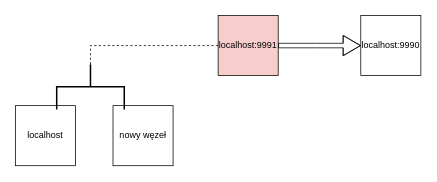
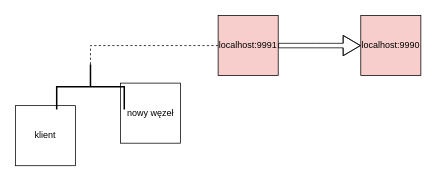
(390, 45) -> (390, 45)
(45, 135) -> (45, 135)
(143, 135) -> (150, 113)
